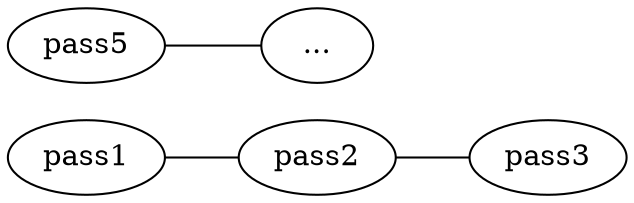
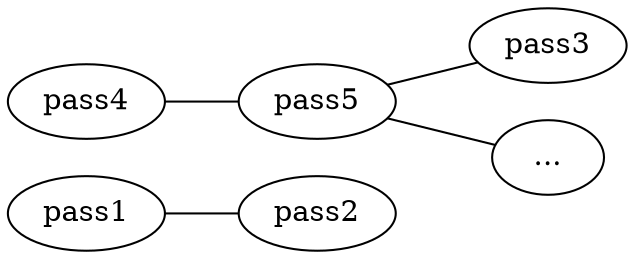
none -> (86, 102)
(433, 157) -> (433, 74)
